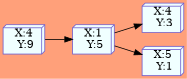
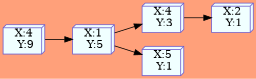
none -> (232, 18)
